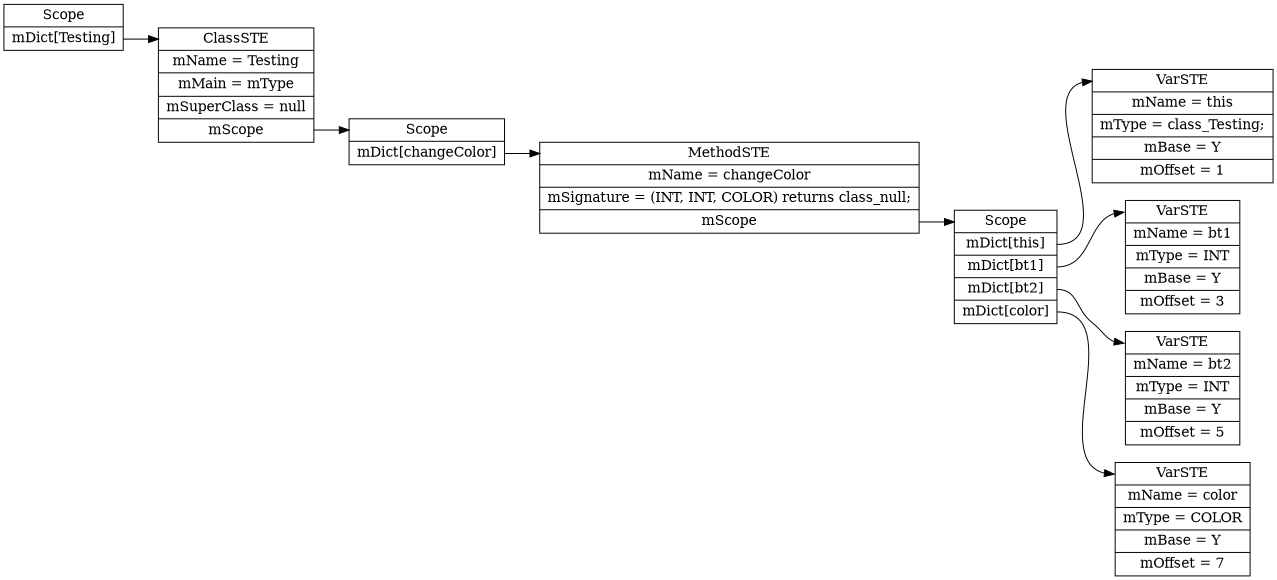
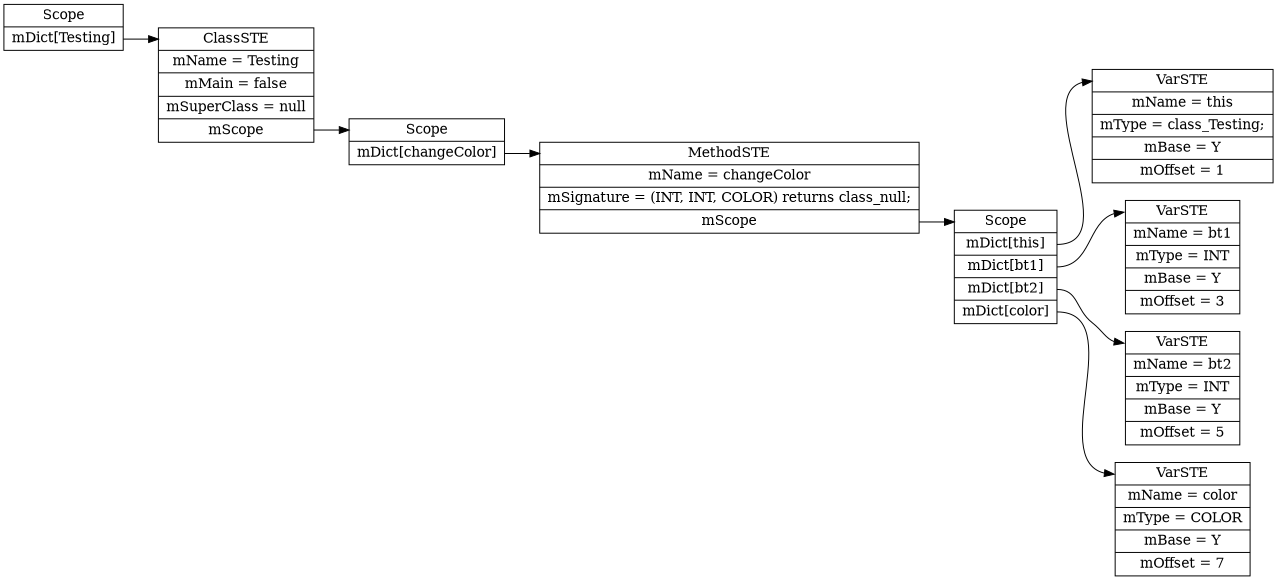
(236, 84) -> (236, 84)
